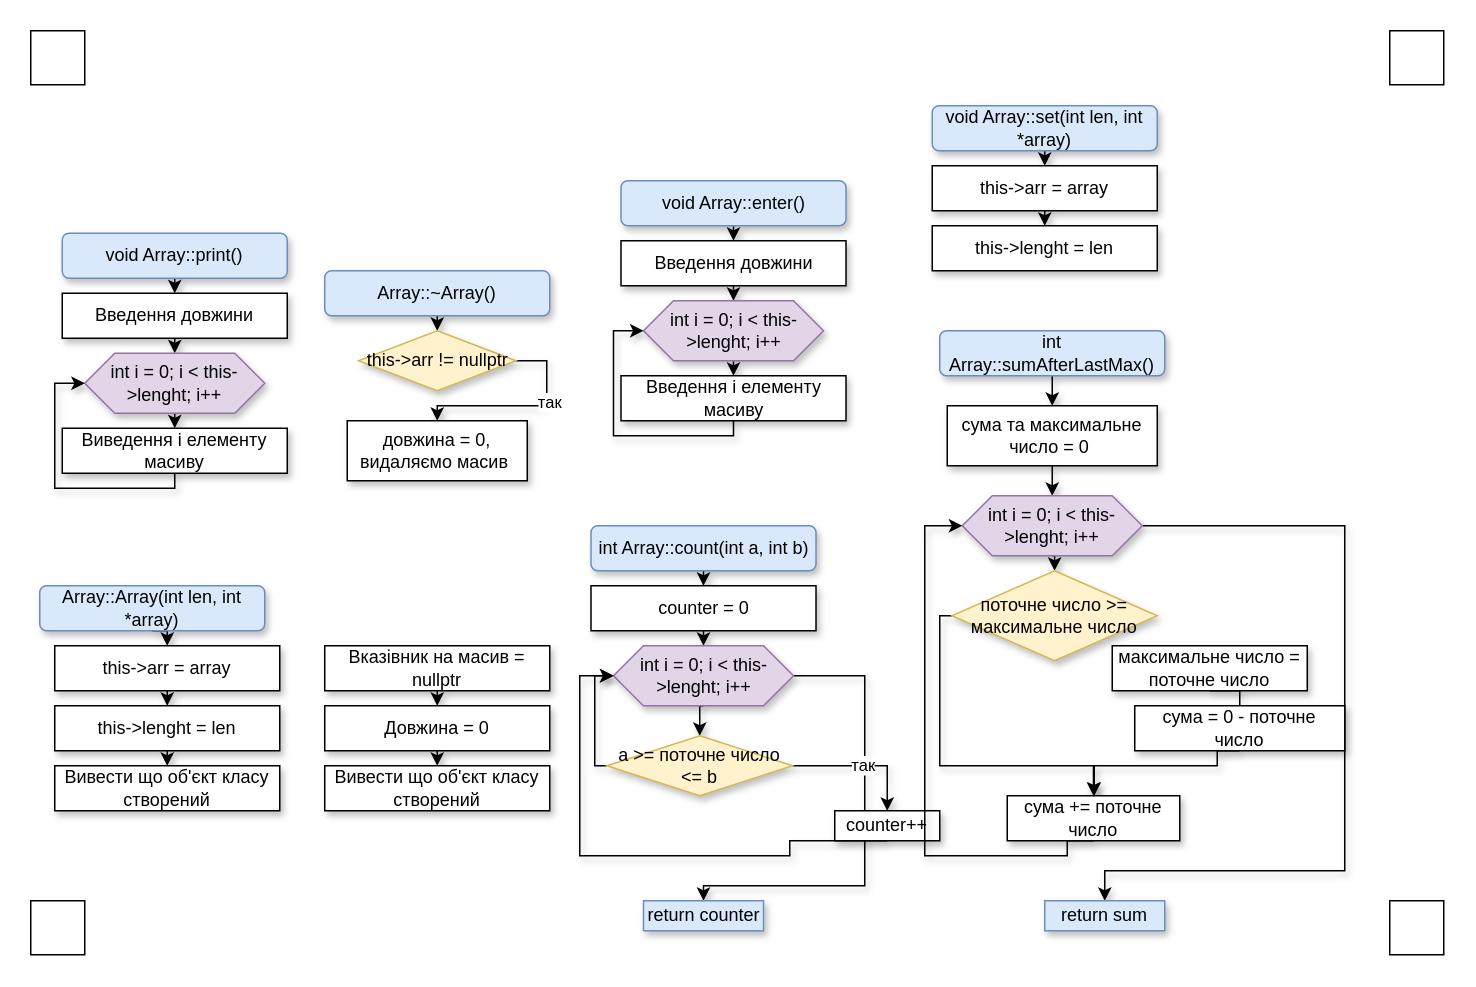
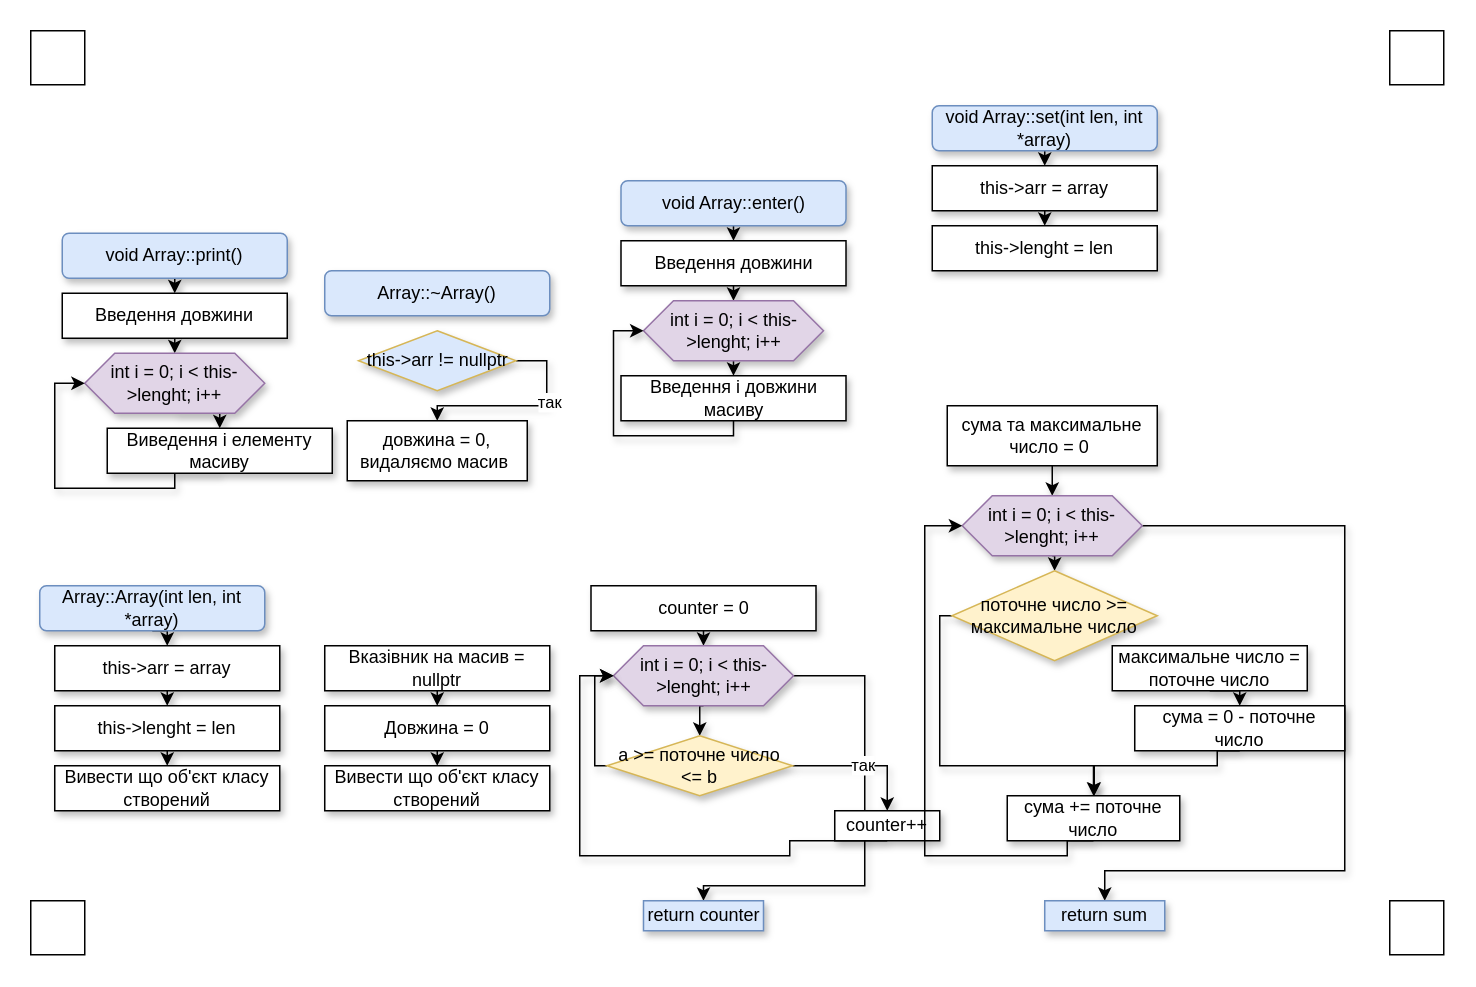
(437, 318) -> none
(1052, 353) -> none
(437, 361) -> (437, 361)
(1052, 386) -> none
(734, 398) -> (734, 398)
(175, 451) -> (220, 451)
(704, 548) -> none
(704, 573) -> none
(1240, 693) -> (1237, 691)
